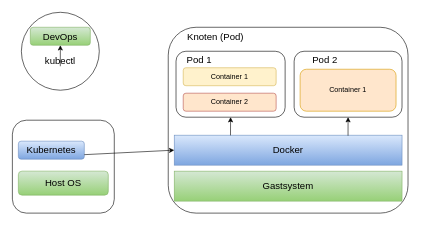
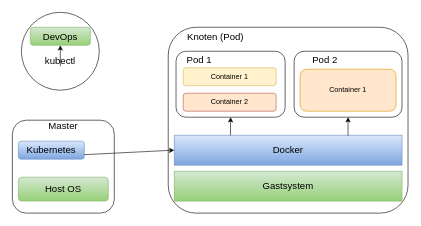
none -> (63, 126)
(63, 183) -> (63, 189)
